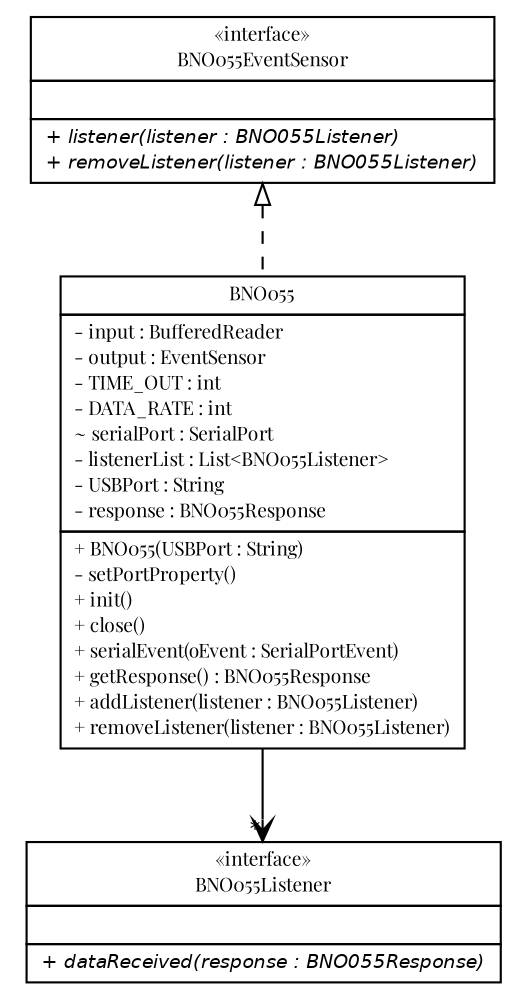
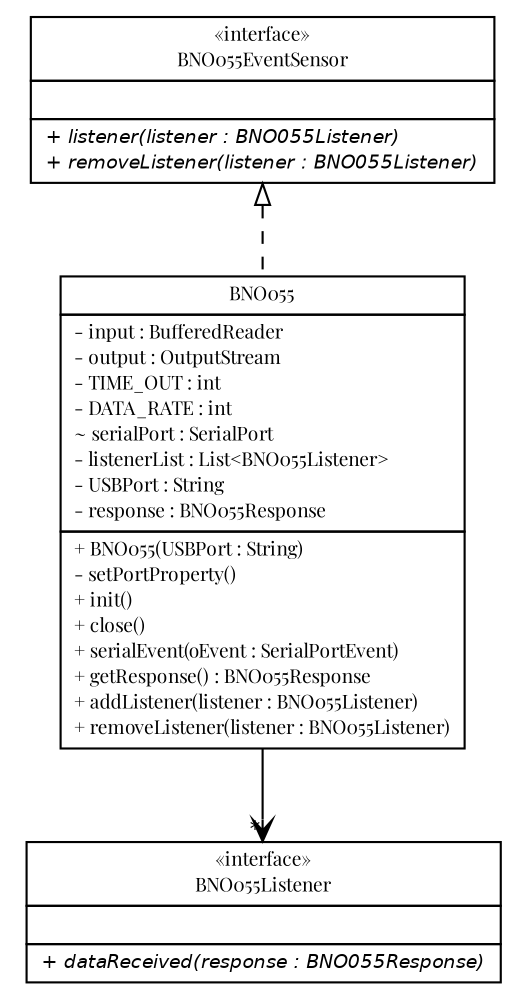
(170, 358) -> (179, 358)
